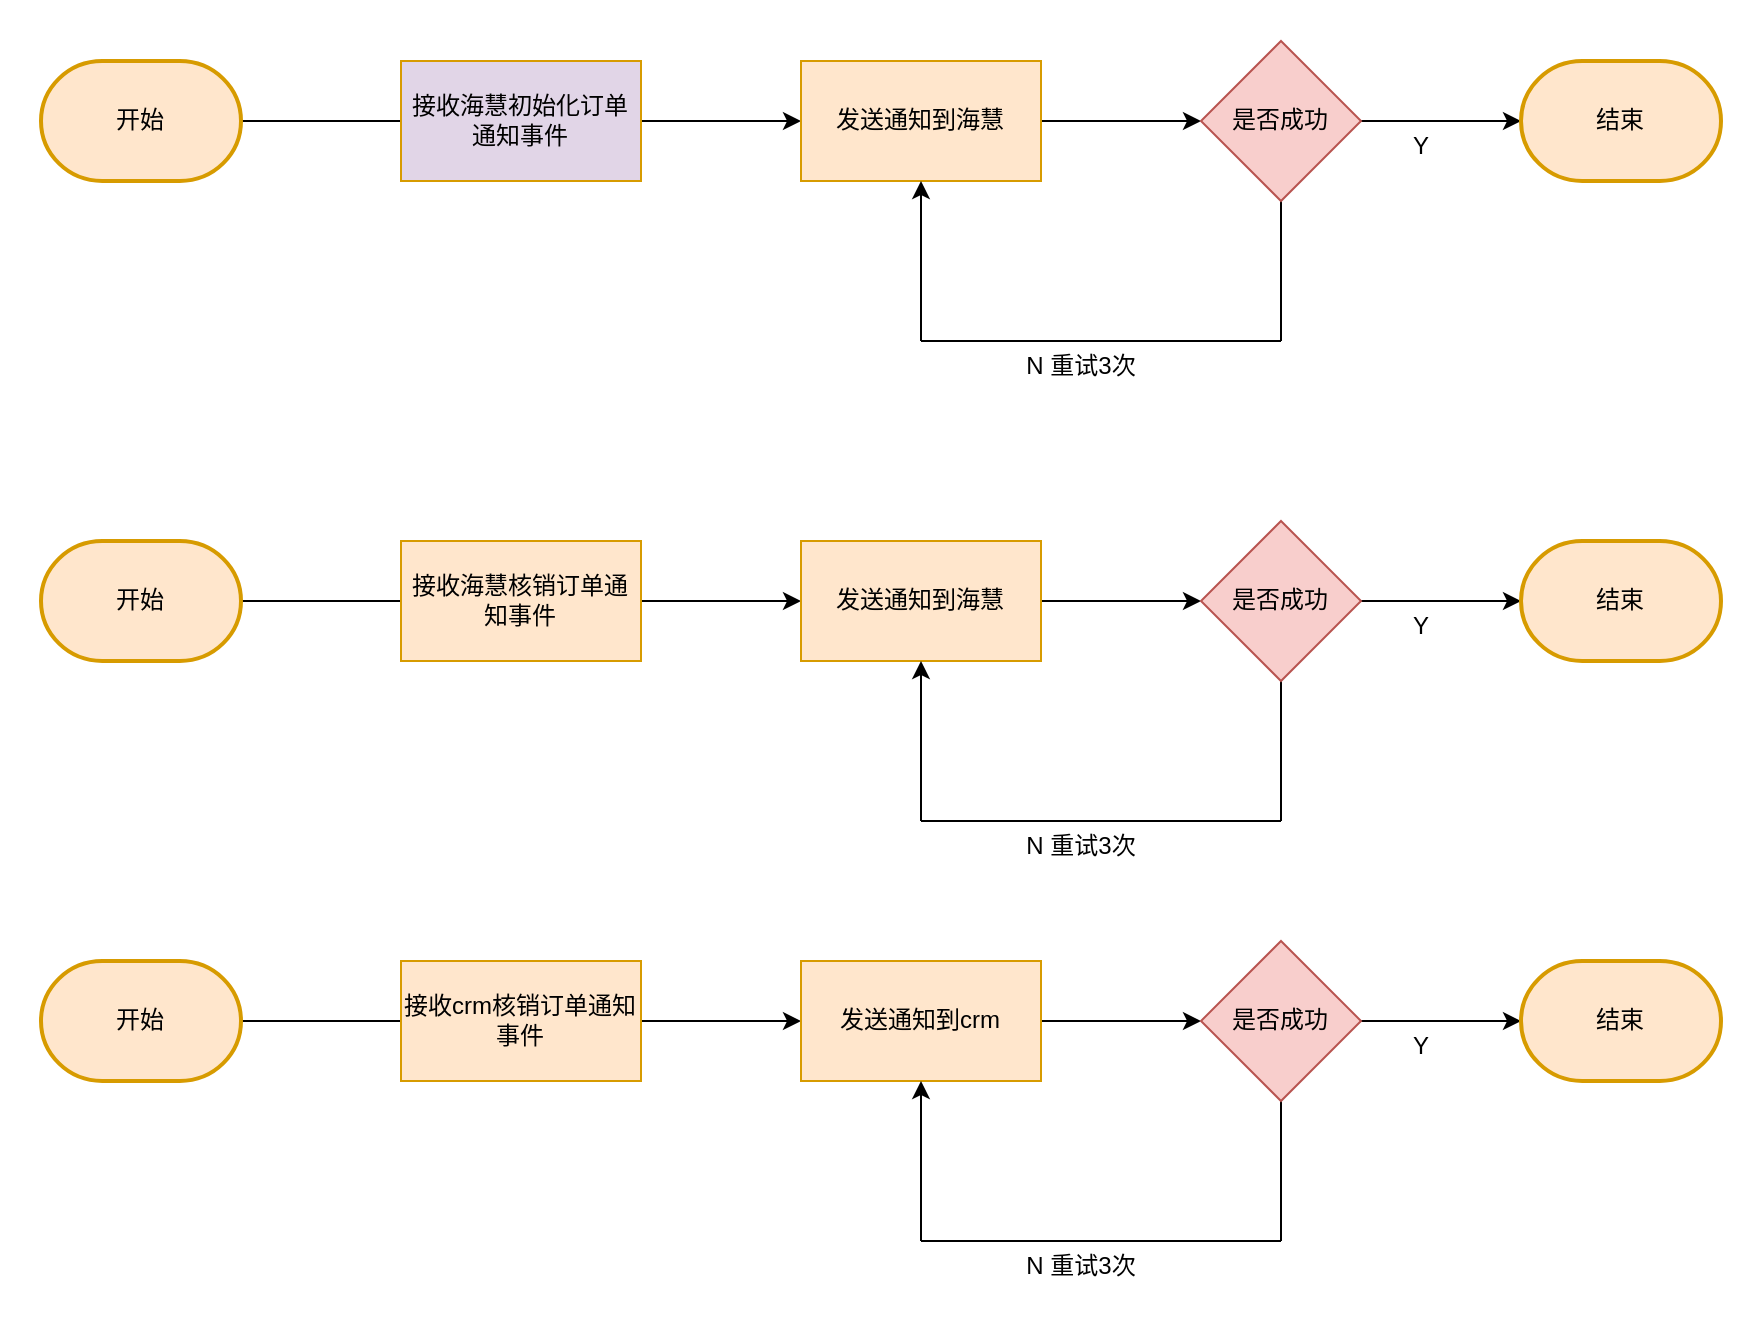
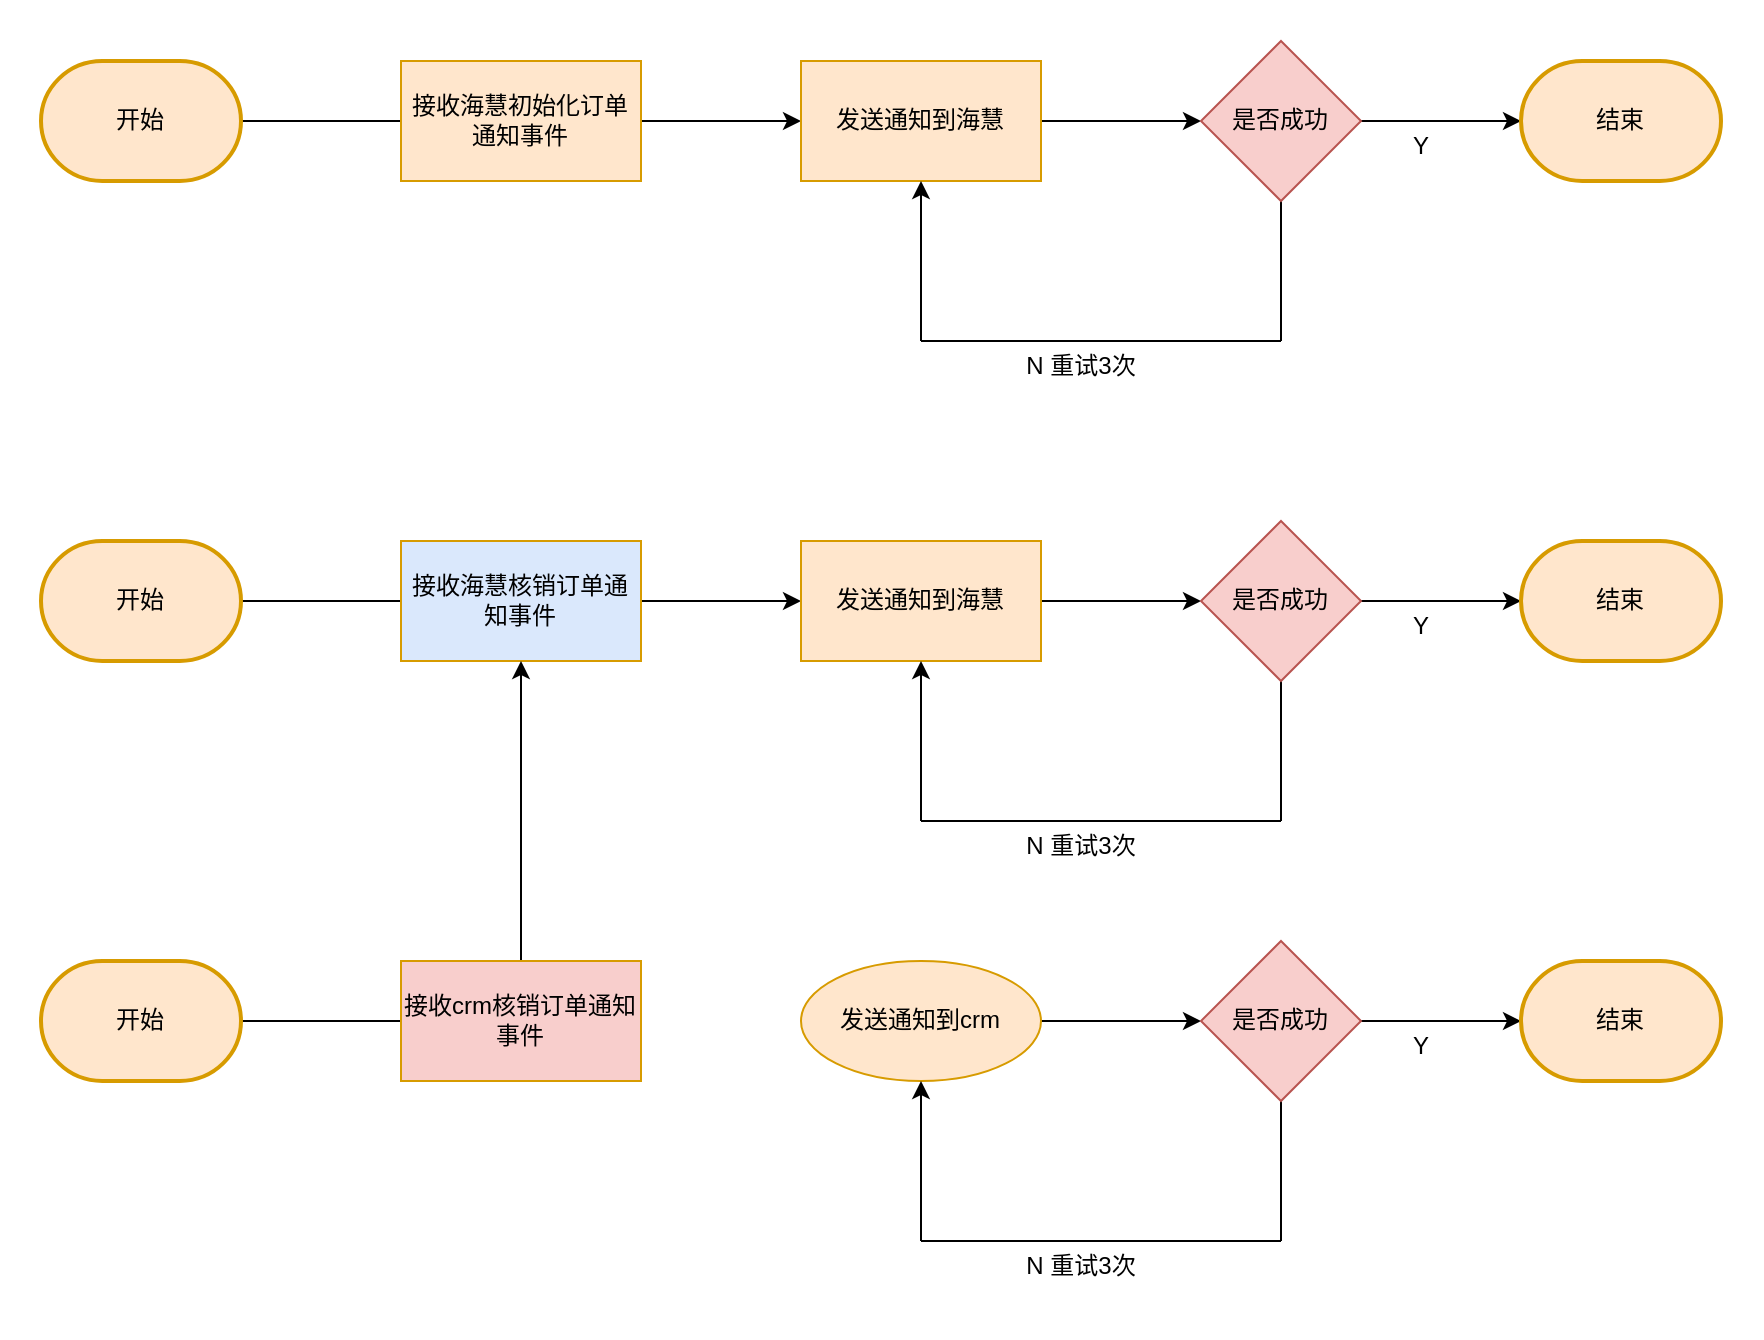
(521, 121) -> (521, 121)
(521, 601) -> (521, 601)
(521, 1021) -> (521, 1021)
(714, 1021) -> (521, 818)
(921, 1021) -> (921, 1021)
